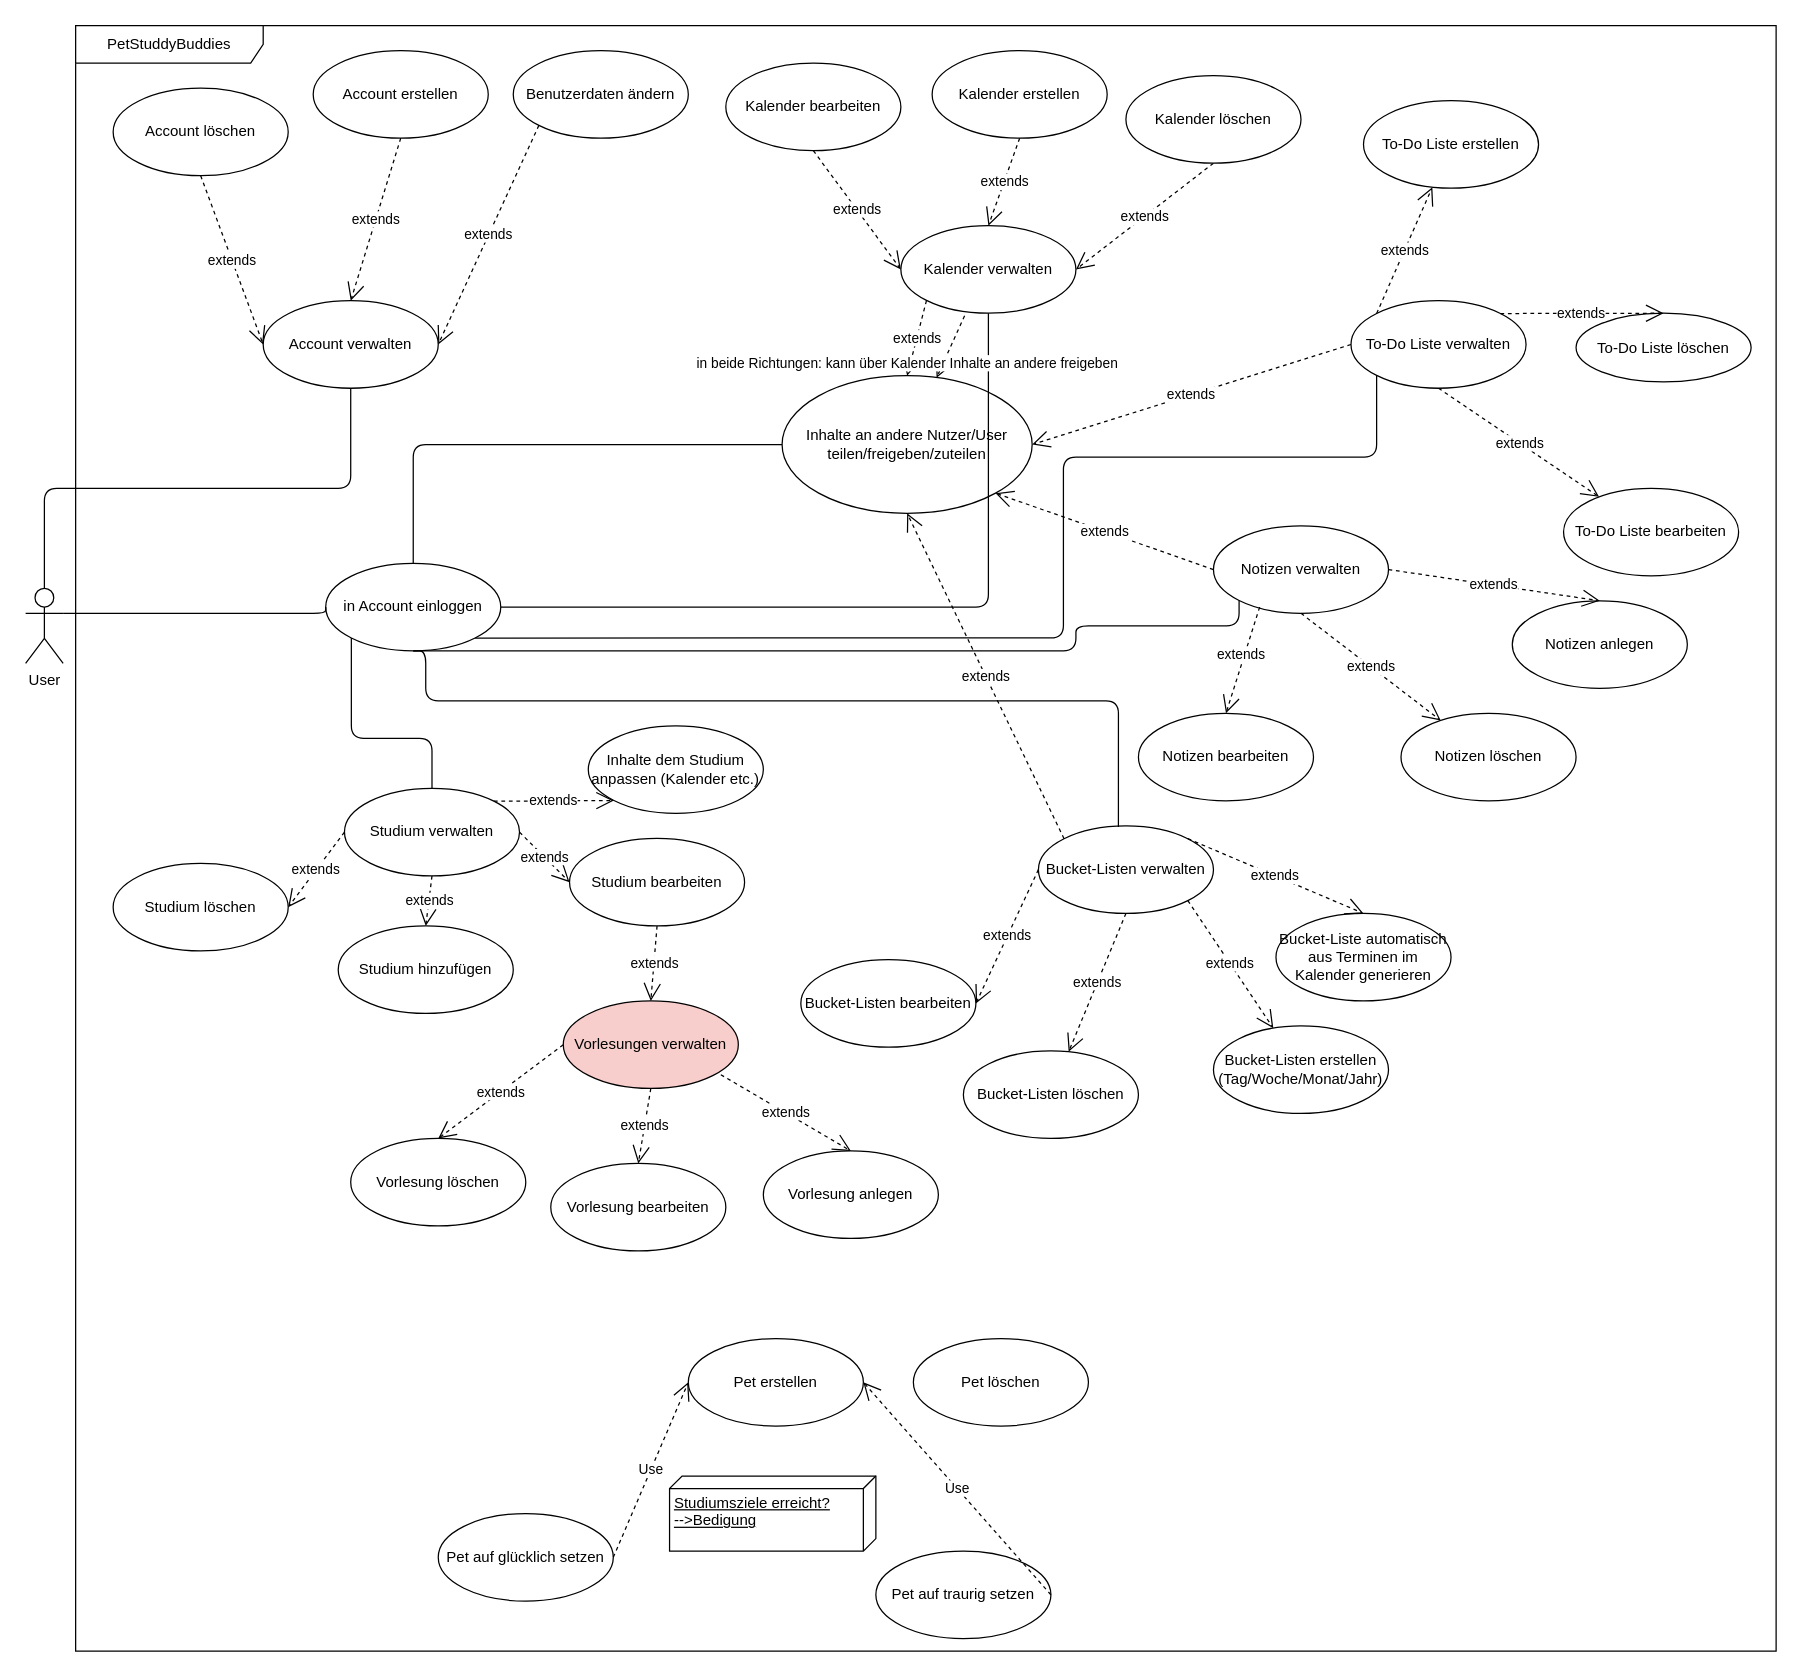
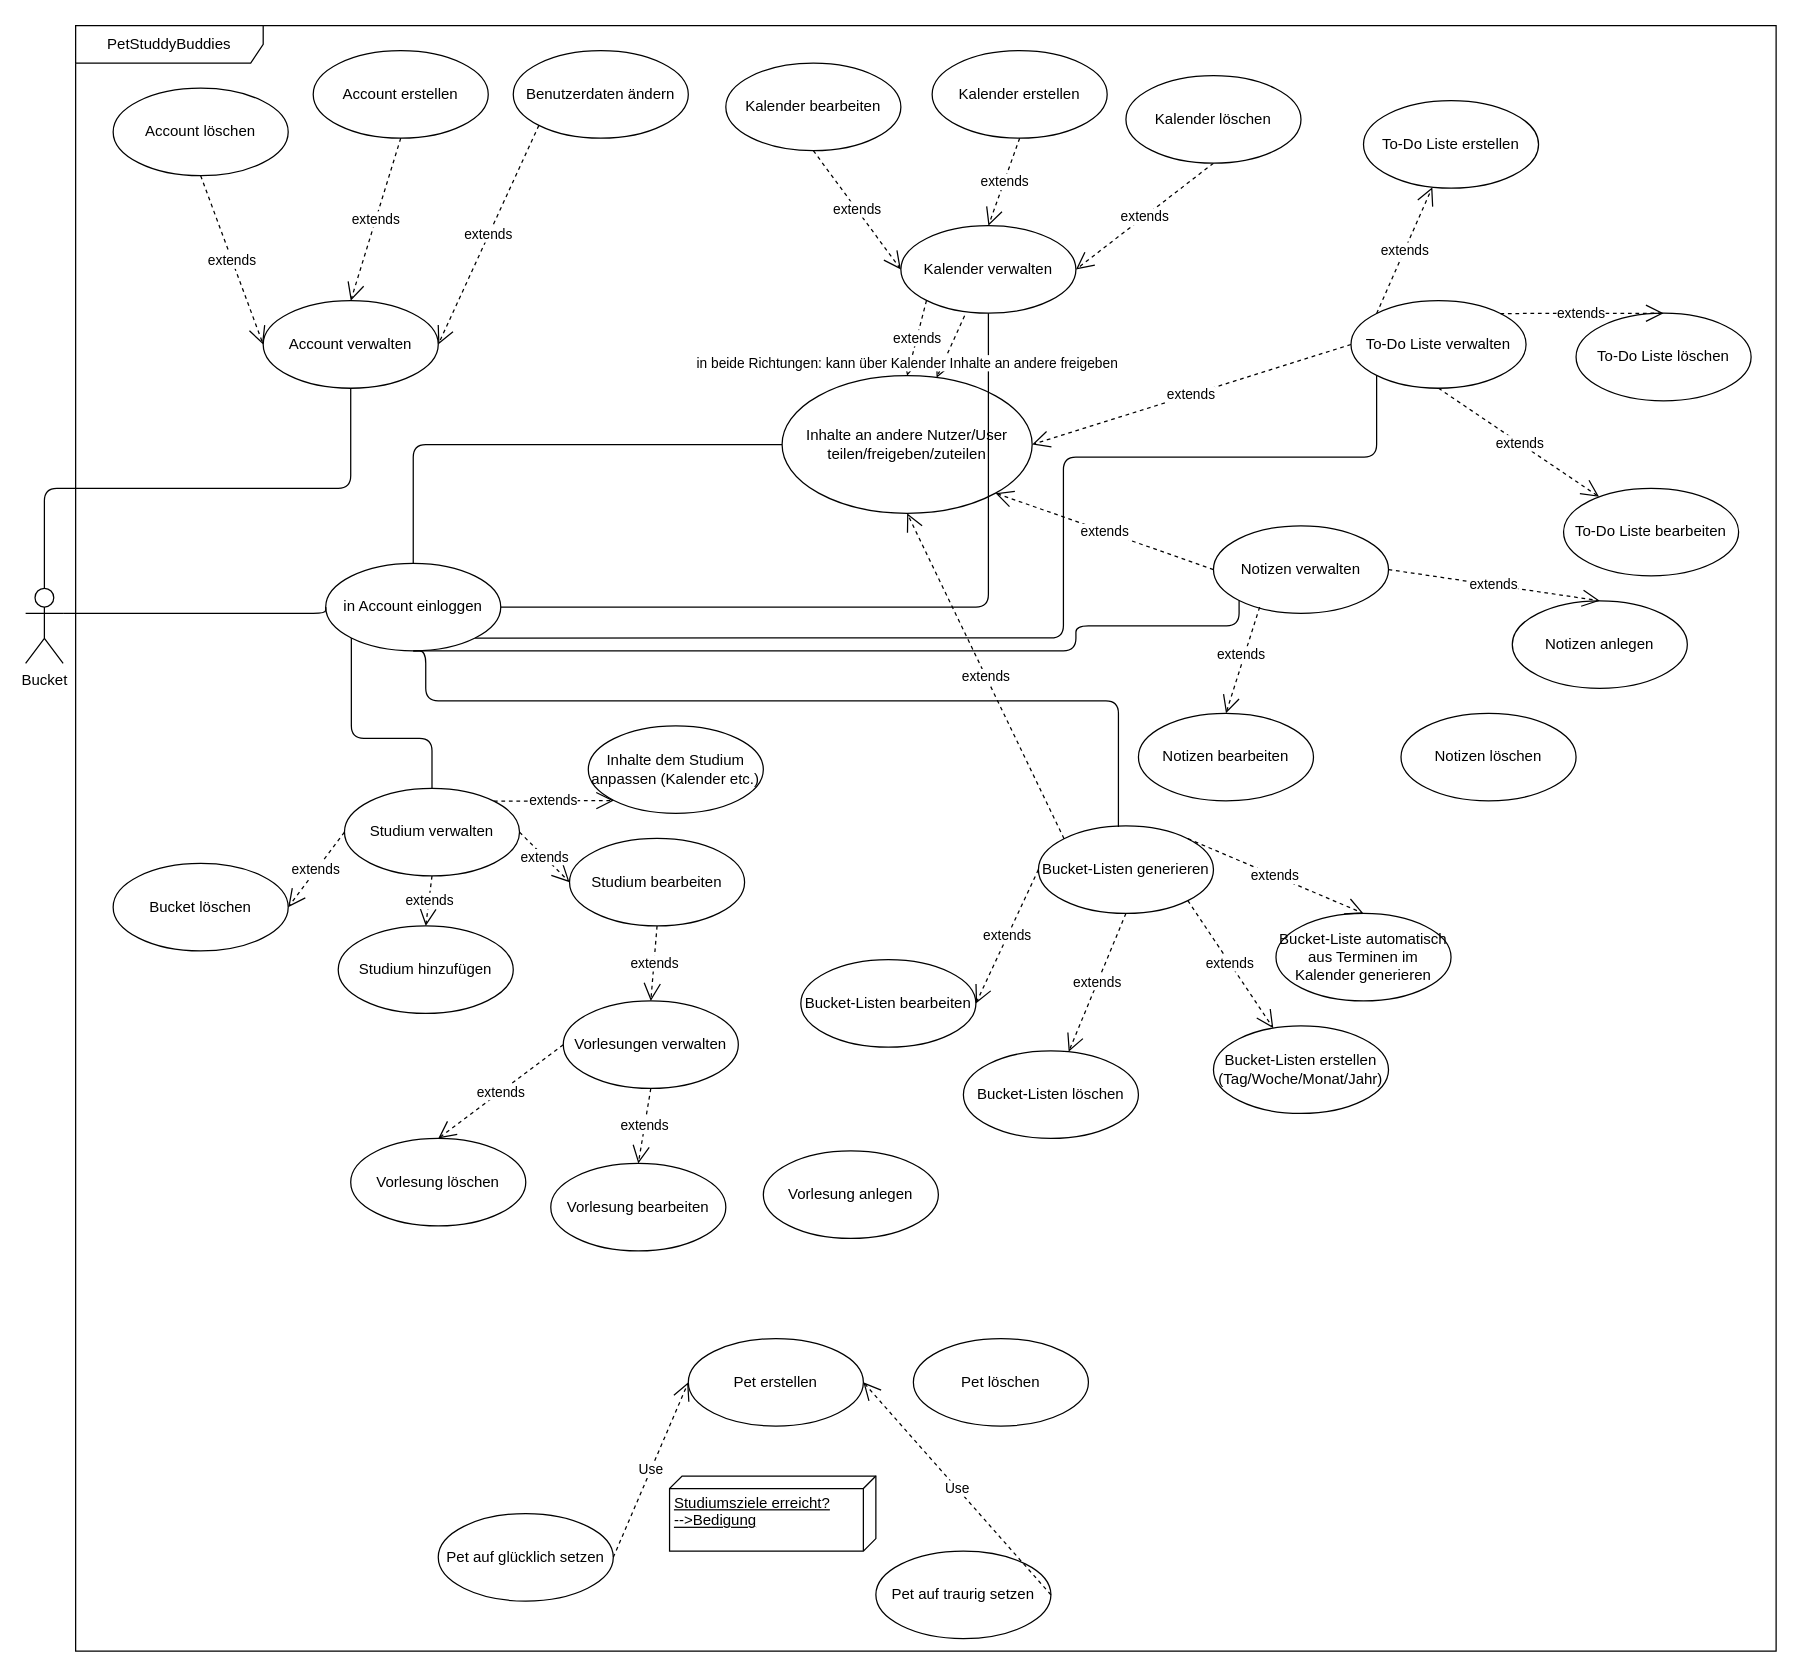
(1663, 348) -> (1663, 357)
(1369, 666) -> none
(45, 681) -> (45, 681)
(1126, 869) -> (1126, 869)
(201, 907) -> (201, 907)
(651, 1044) -> (651, 1044)
(784, 1112) -> none
